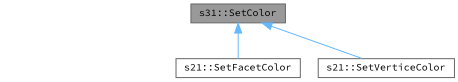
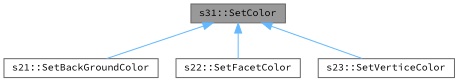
none -> (81, 68)
(238, 68) -> (238, 68)
(386, 68) -> (386, 68)
